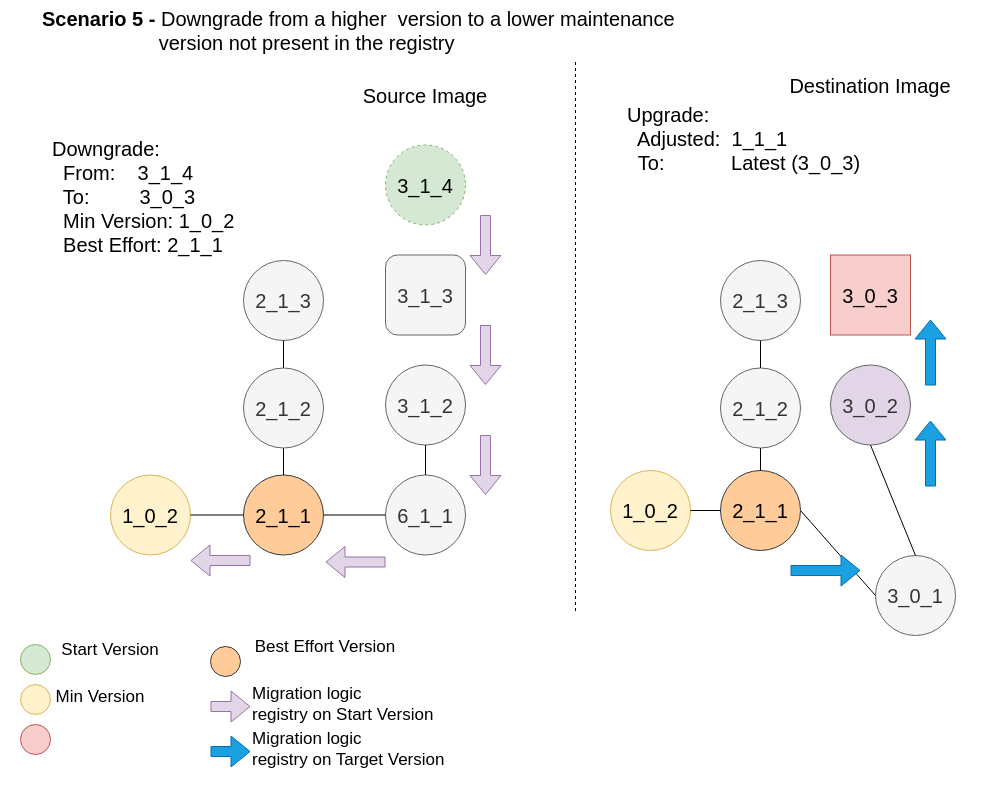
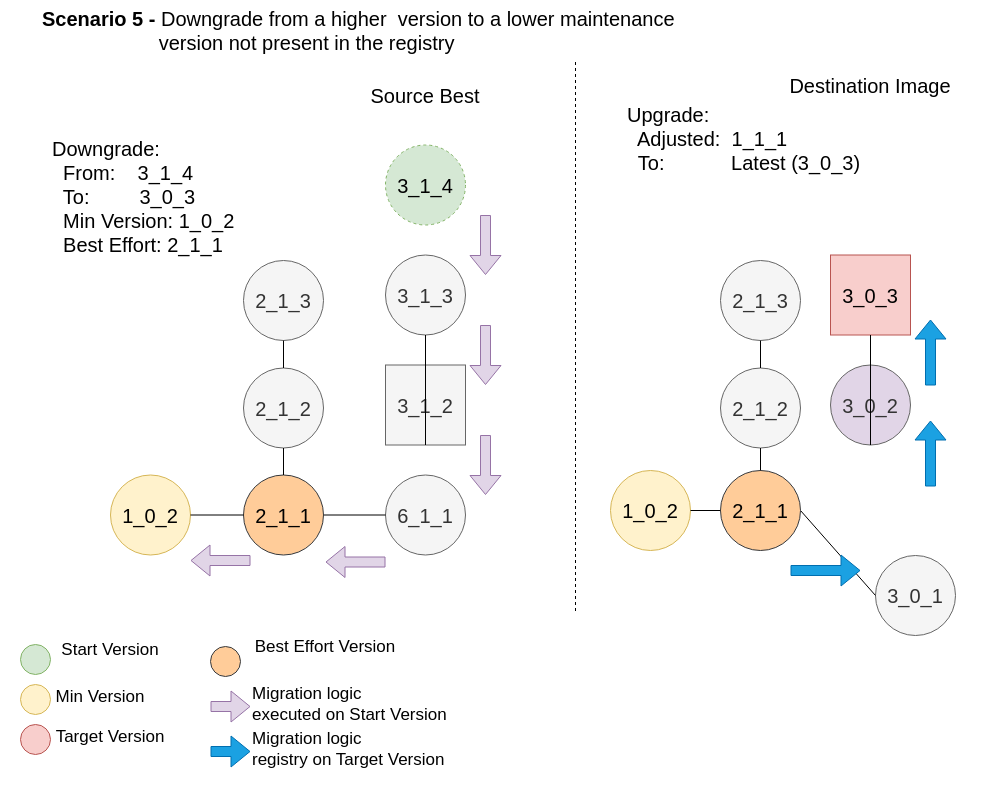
(426, 96) -> (426, 96)
(426, 295) -> (426, 295)
(426, 405) -> (426, 405)
(426, 460) -> (426, 368)
(893, 500) -> (871, 390)
(360, 705) -> (363, 705)
none -> (111, 737)
